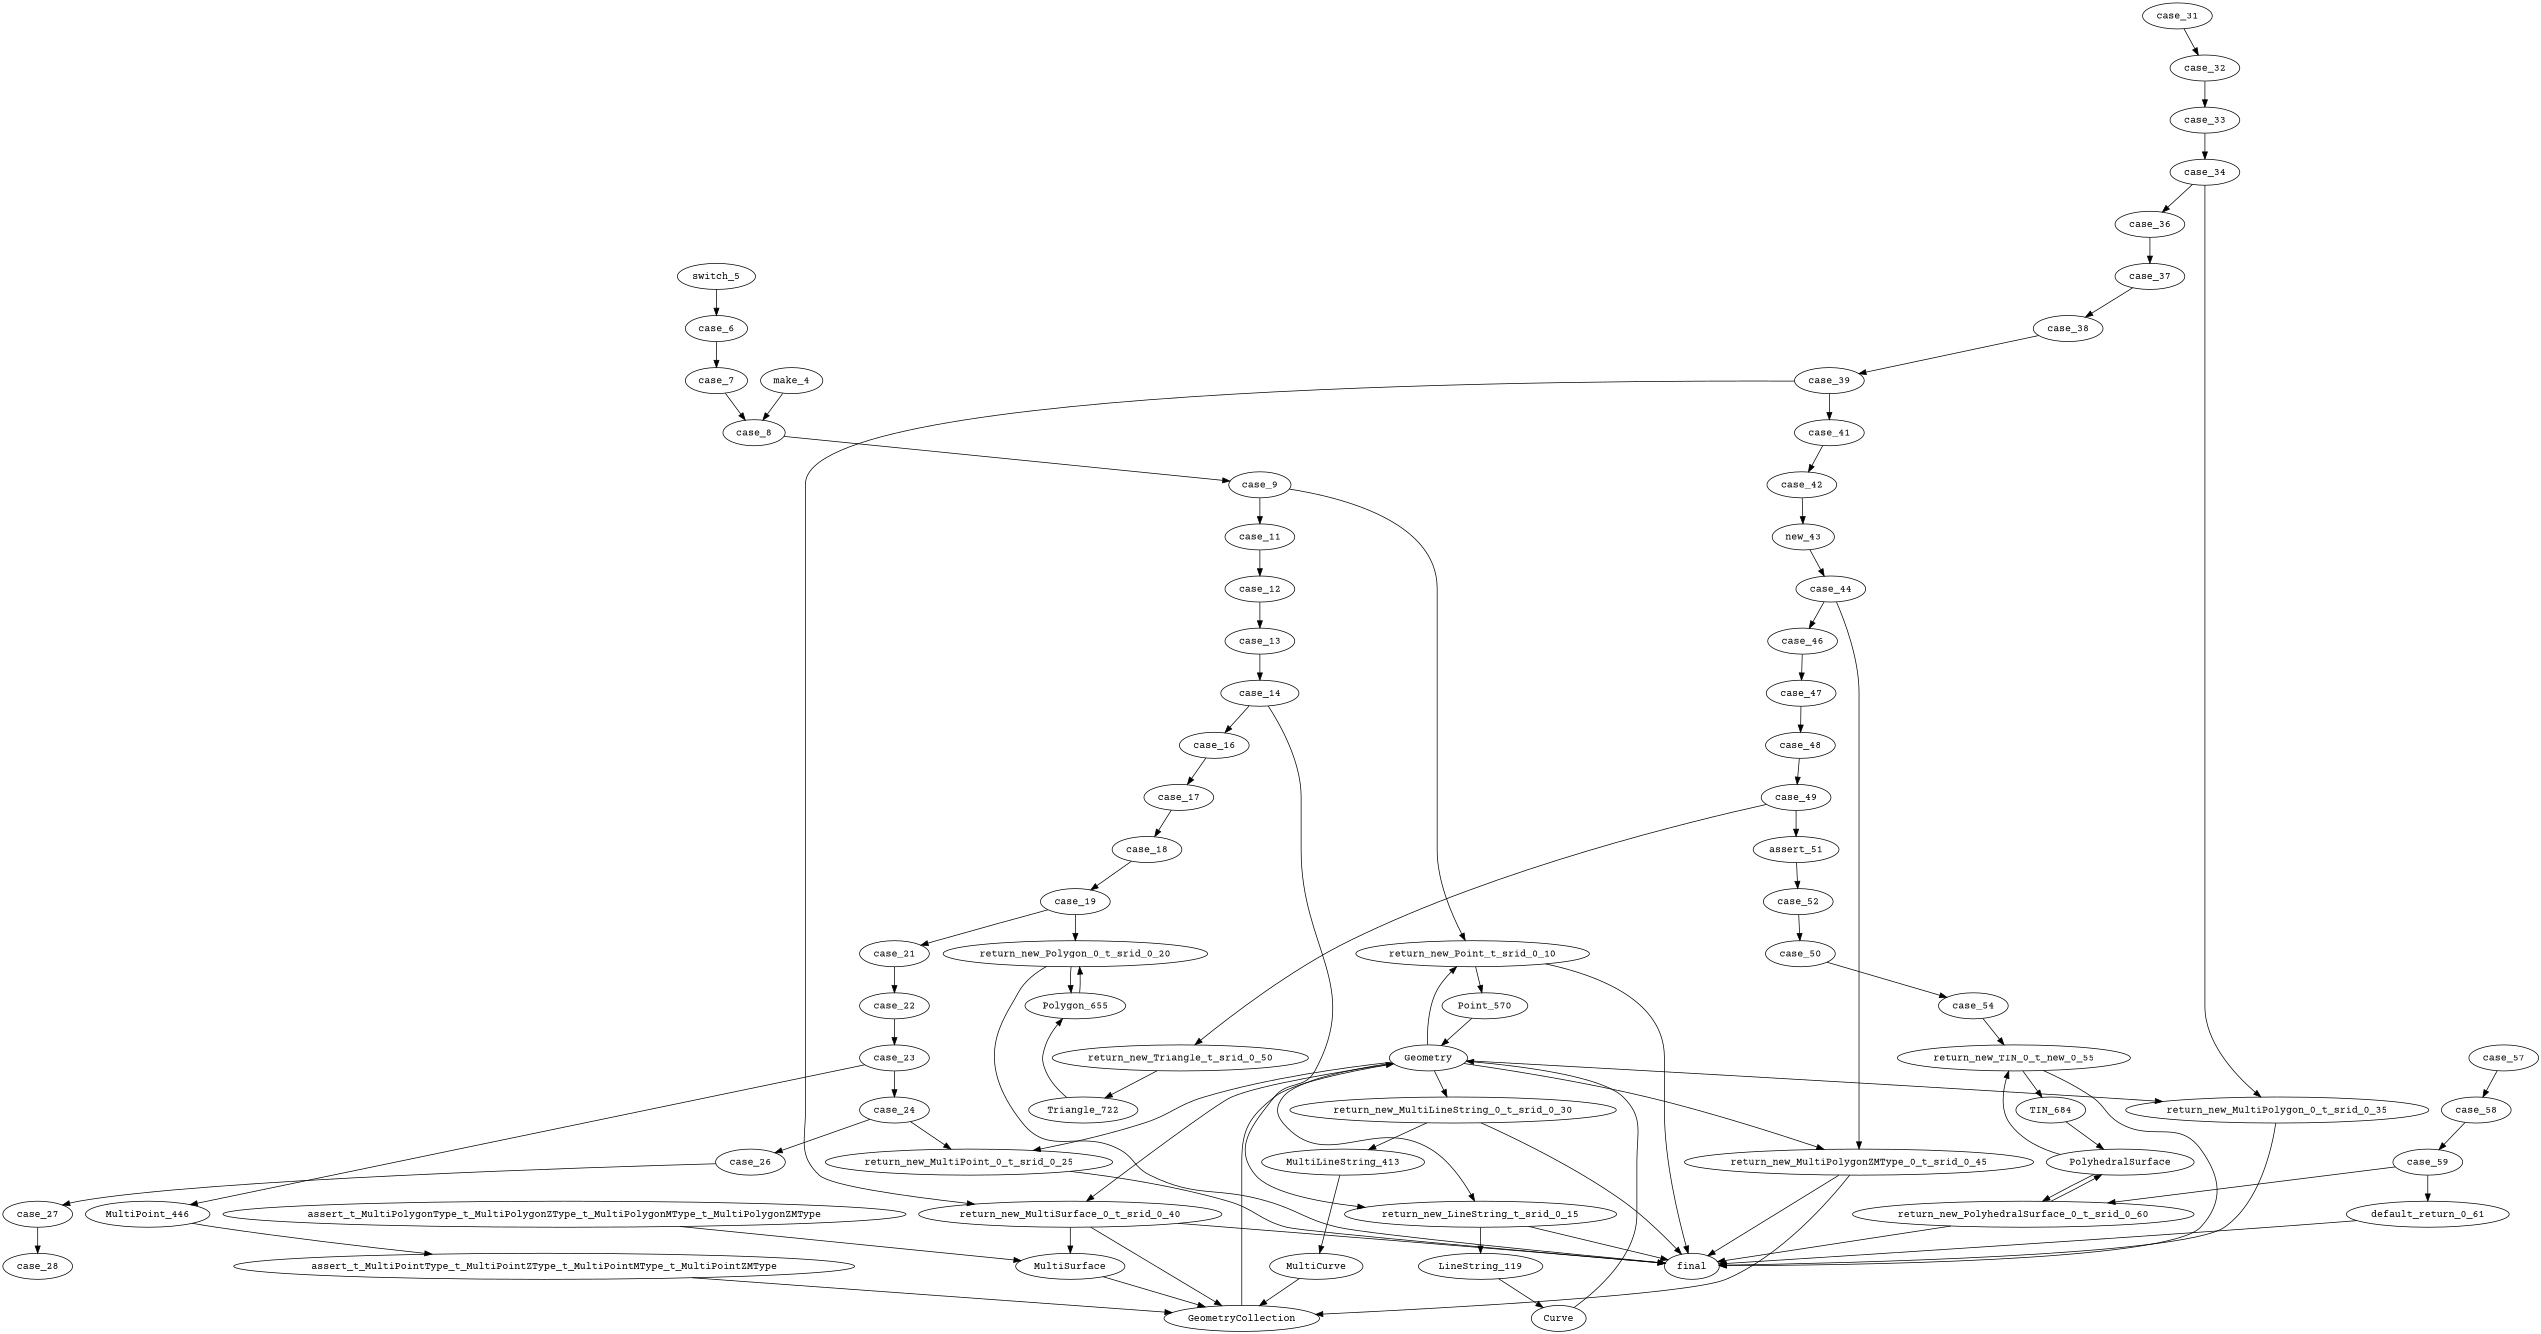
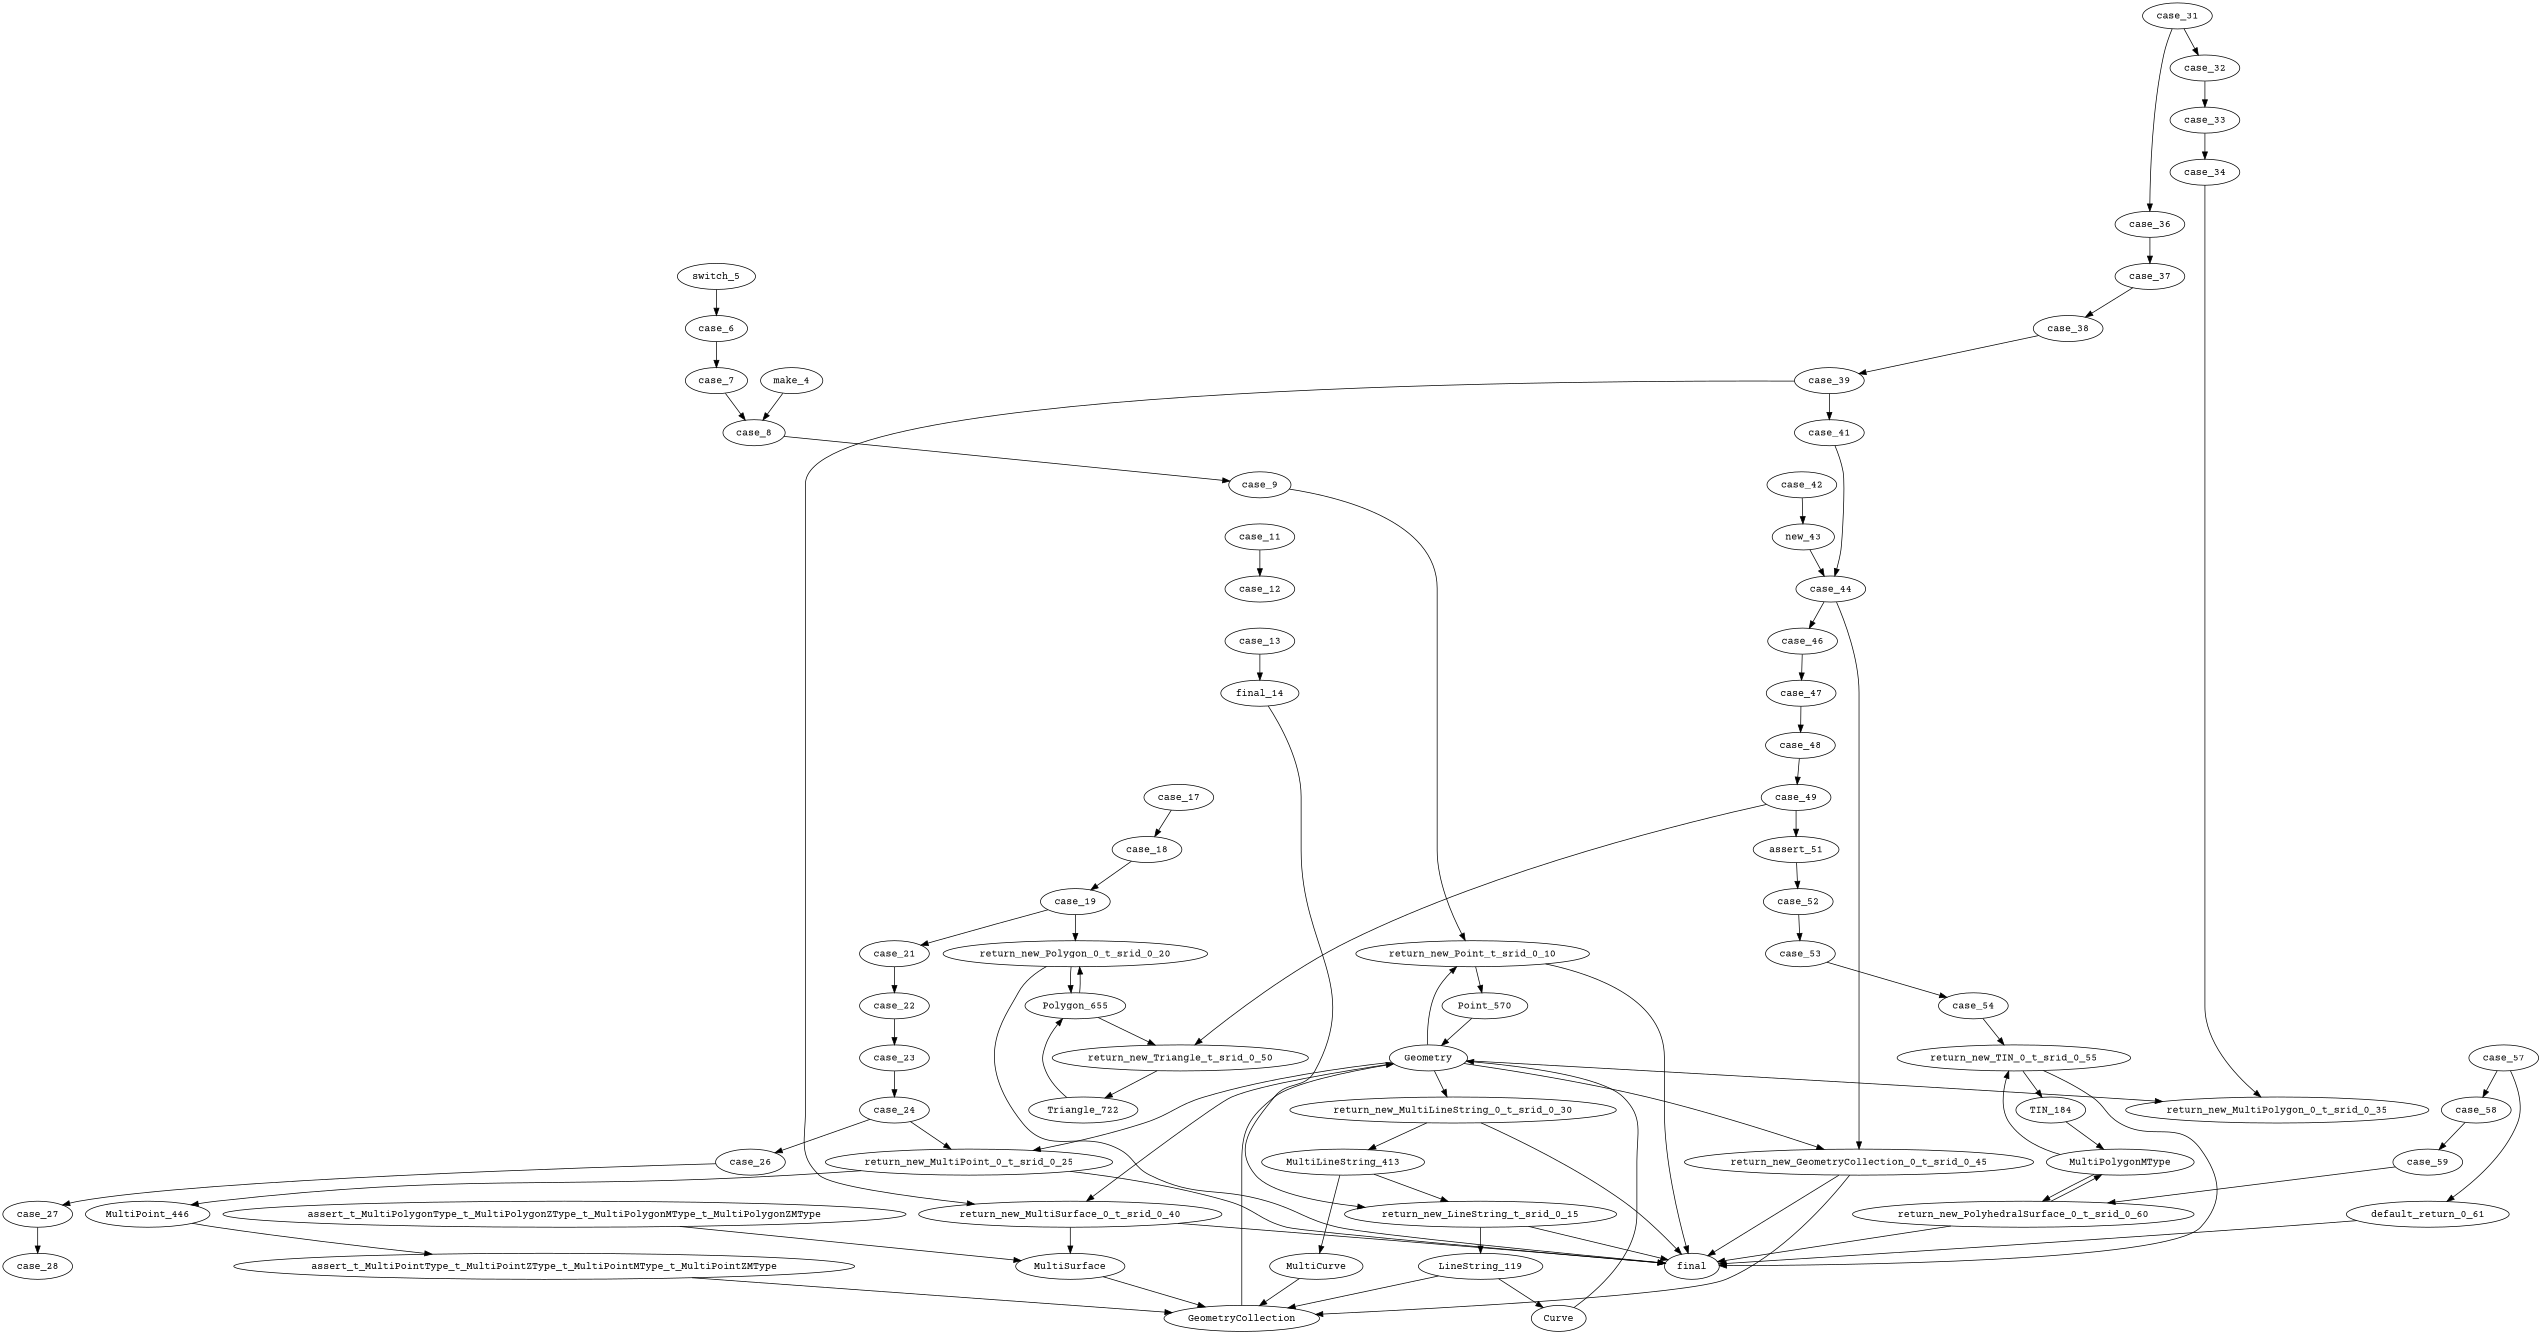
(2180, 196) -> (2155, 115)
(1817, 456) -> (1844, 507)
(1260, 507) -> none
(1260, 612) -> none
(1260, 693) -> (1260, 693)
(1214, 745) -> none
(1800, 954) -> (1800, 954)
none -> (1123, 1030)
(2014, 1058) -> (2014, 1058)
(2051, 1110) -> (2051, 1110)
(531, 1134) -> (529, 1183)
(1313, 1143) -> (1408, 1187)
(1859, 1162) -> (1859, 1162)
(2120, 1162) -> (2120, 1162)
(2428, 1185) -> (2507, 1143)
(2190, 1238) -> none
(1153, 1265) -> (1367, 1291)
